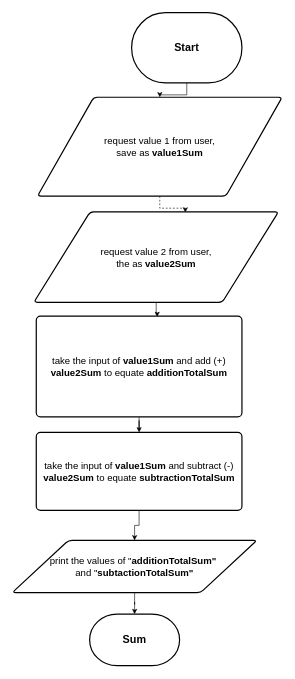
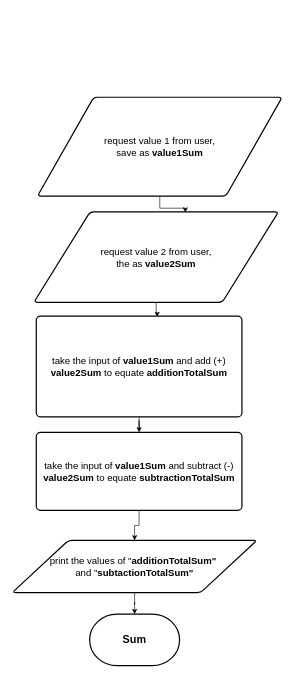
(187, 47) -> none
(187, 92) -> none
(166, 208) -> (166, 208)
